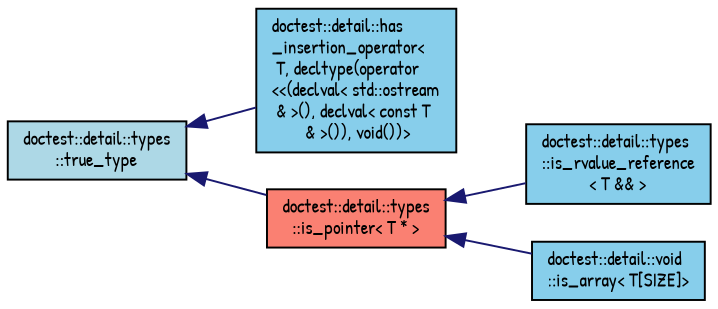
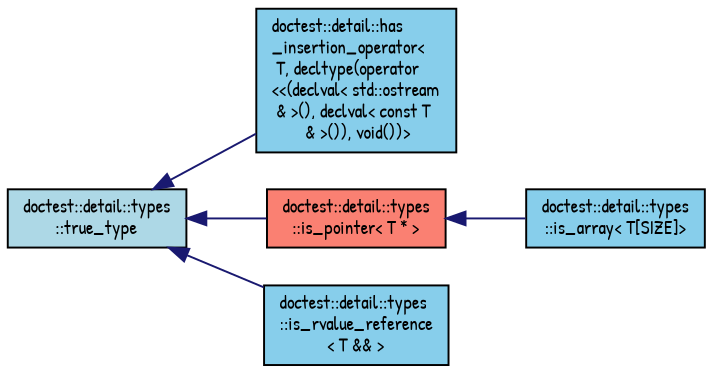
(495, 190) -> (225, 271)
(618, 271) -> (616, 218)
